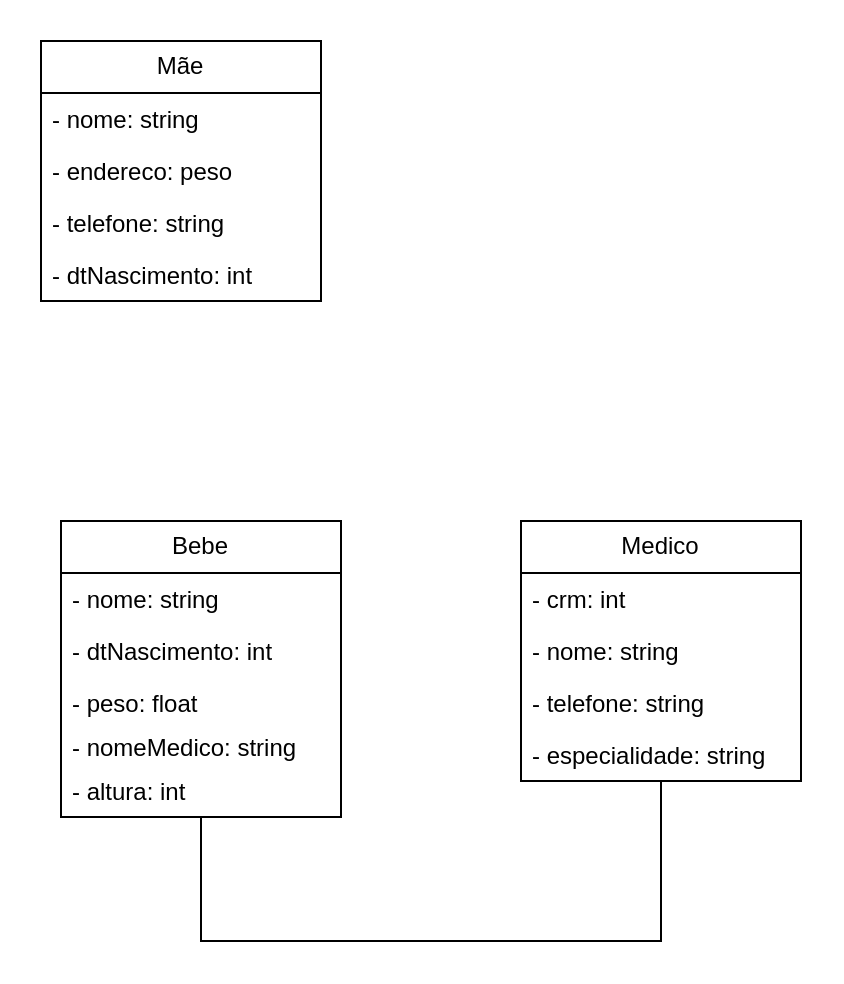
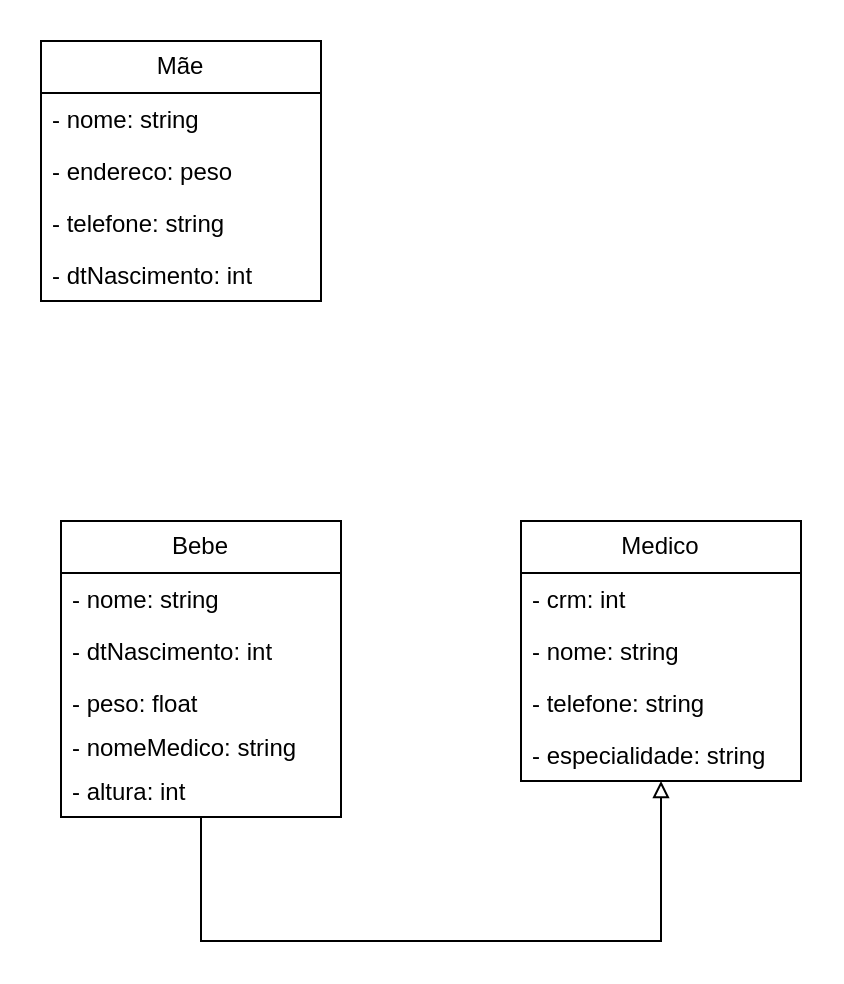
(661, 791) -> (661, 798)
